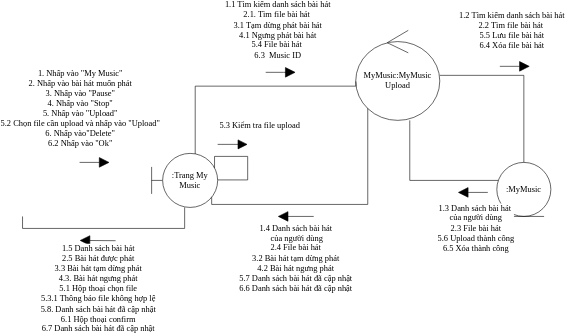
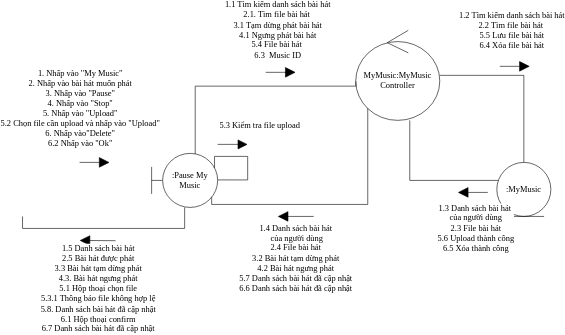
(398, 81) -> (398, 81)
(190, 180) -> (190, 180)
